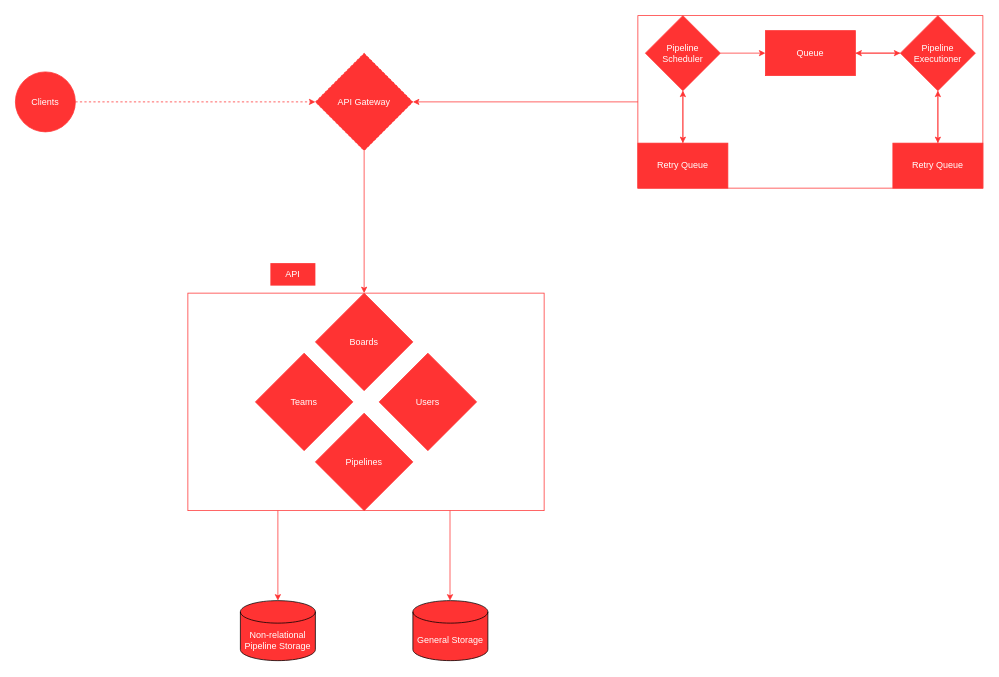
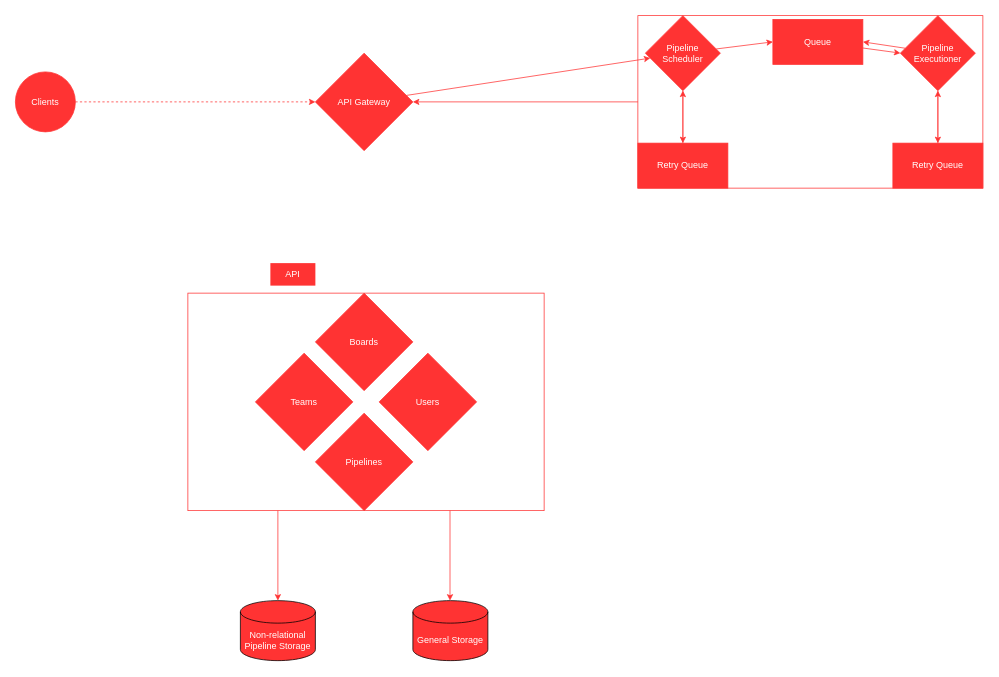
(810, 53) -> (818, 42)
(364, 102) -> (364, 102)
(364, 286) -> (526, 77)
